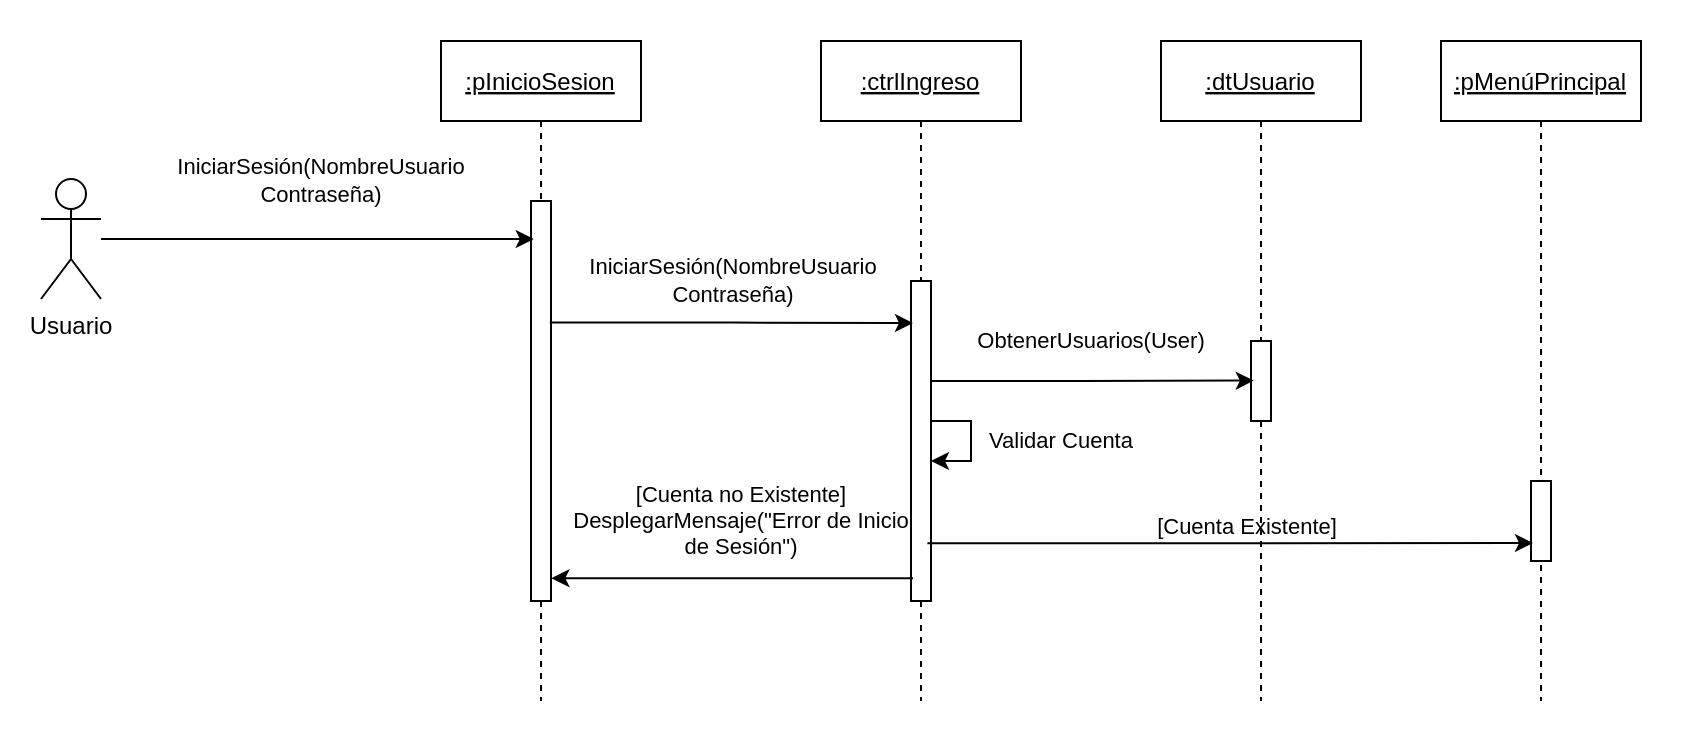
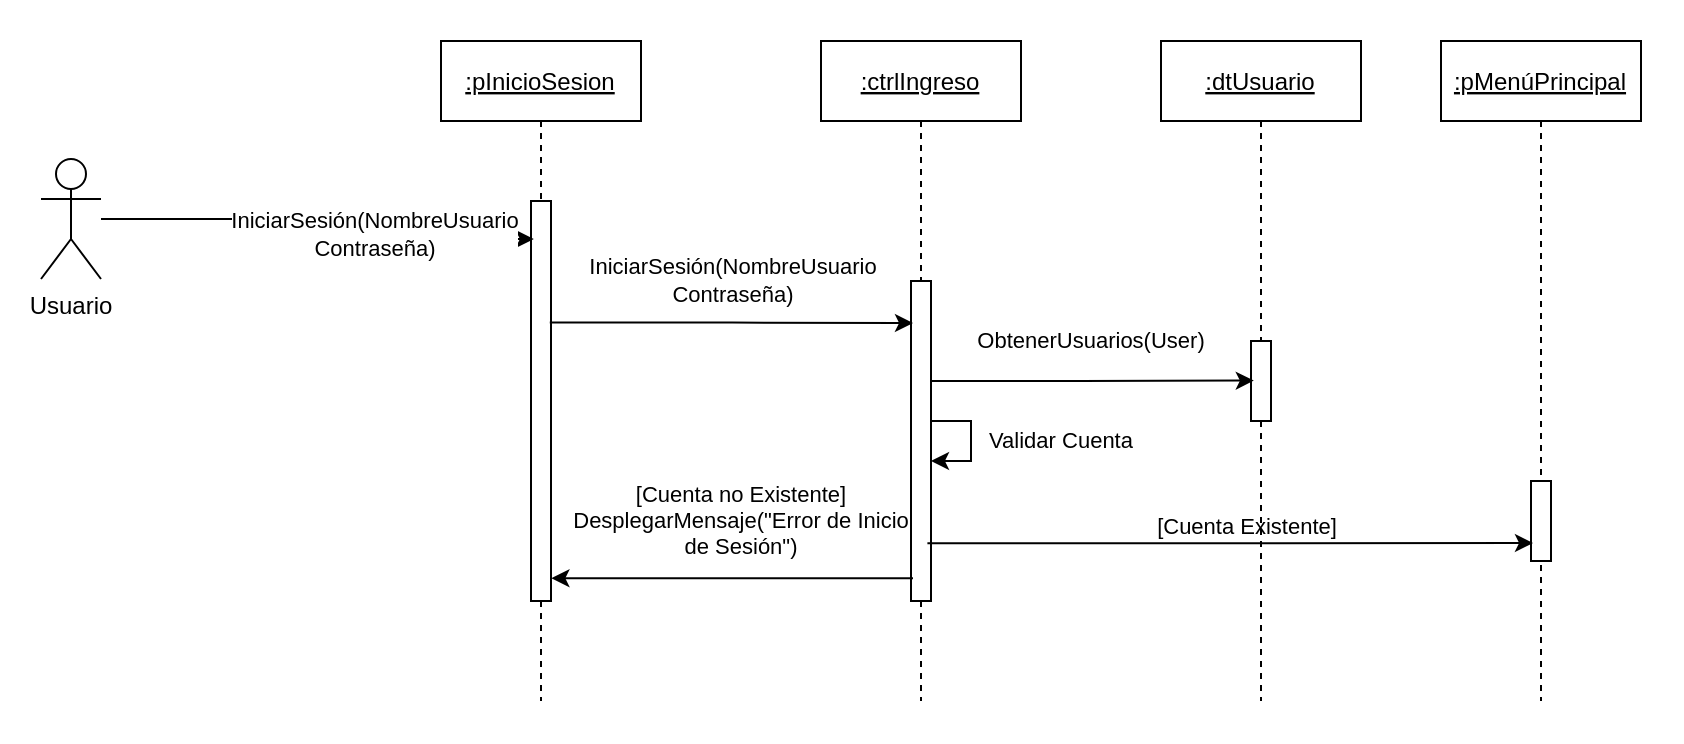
(71, 239) -> (71, 219)
